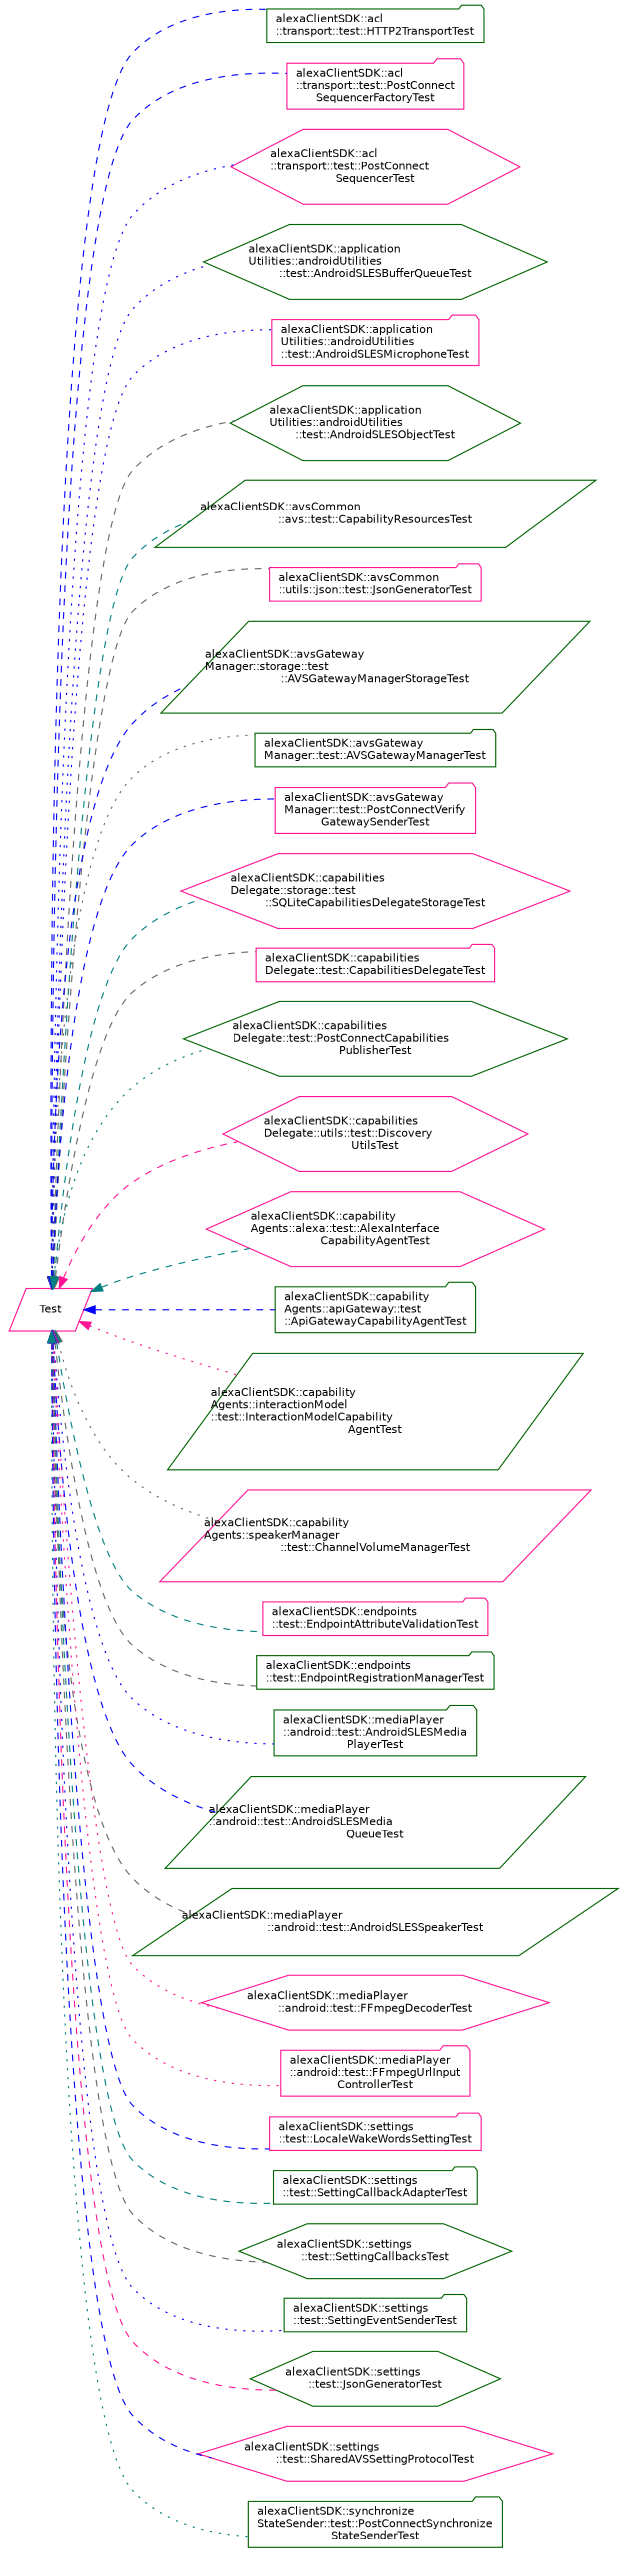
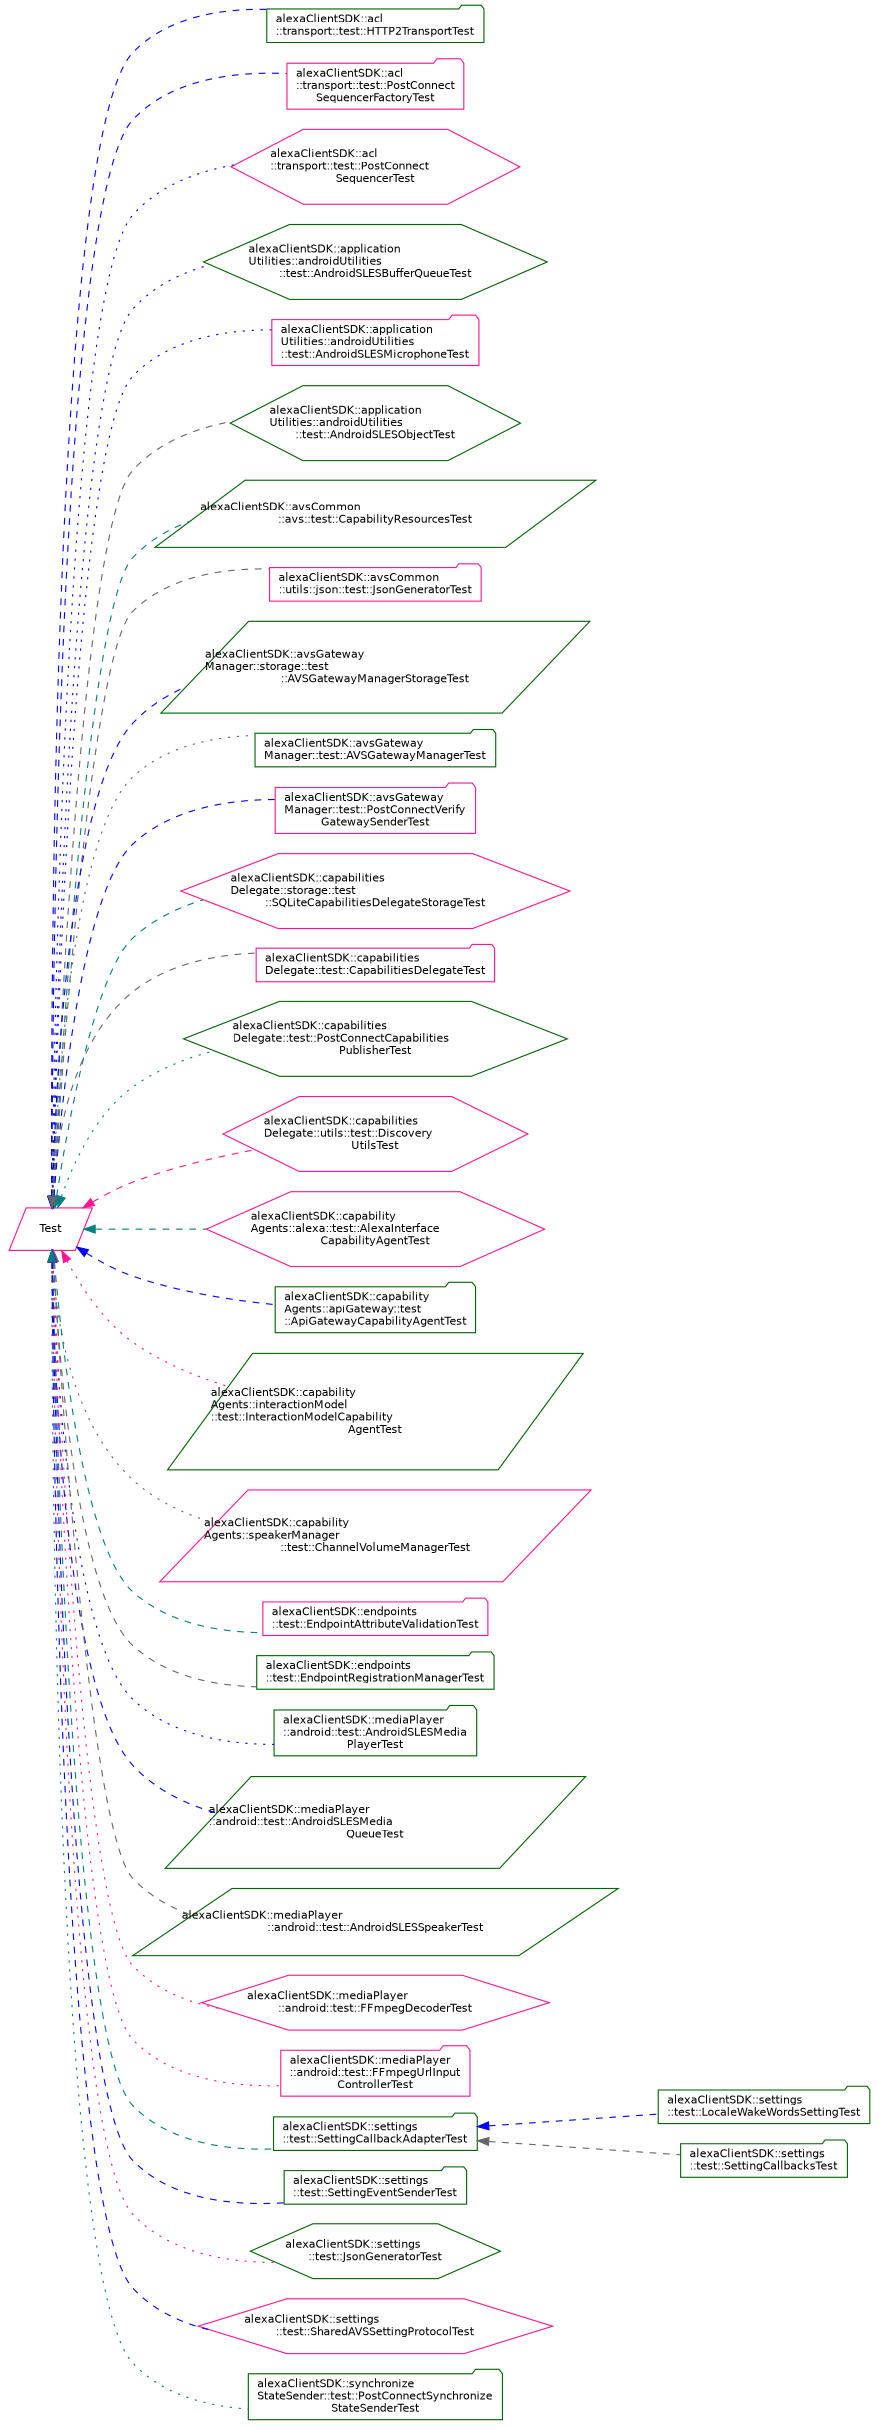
(92, 1938) -> (573, 2120)
(93, 2058) -> (585, 2148)
(375, 2134) -> (764, 2107)
(89, 2155) -> (91, 2041)
(100, 2177) -> (97, 2034)
(375, 2251) -> (764, 2161)
